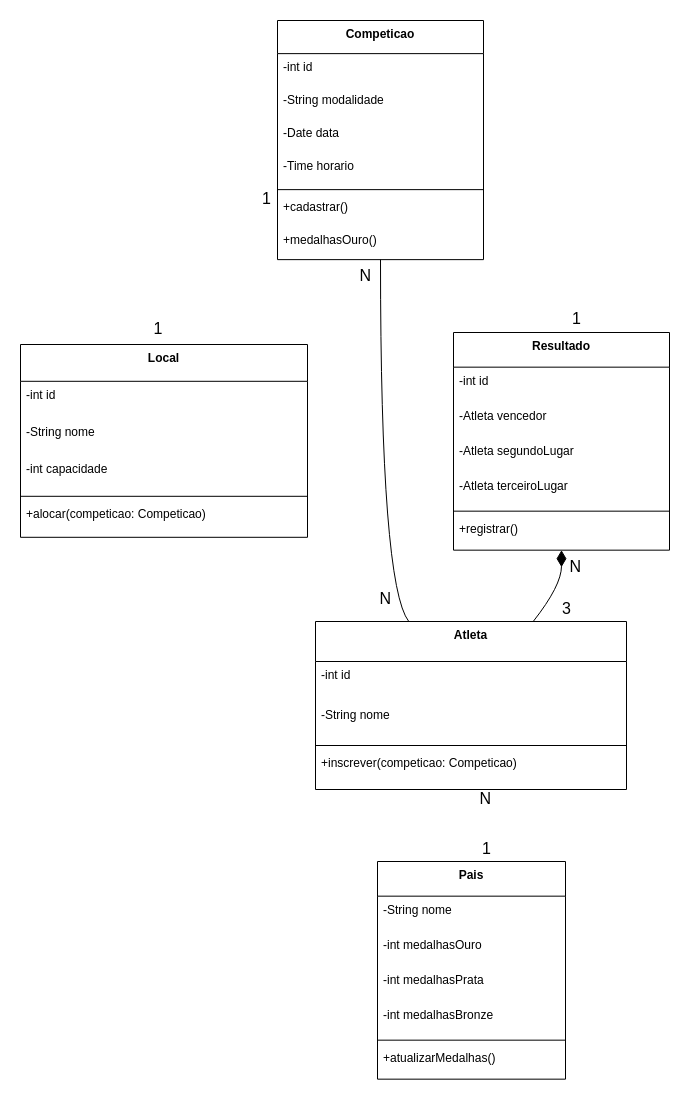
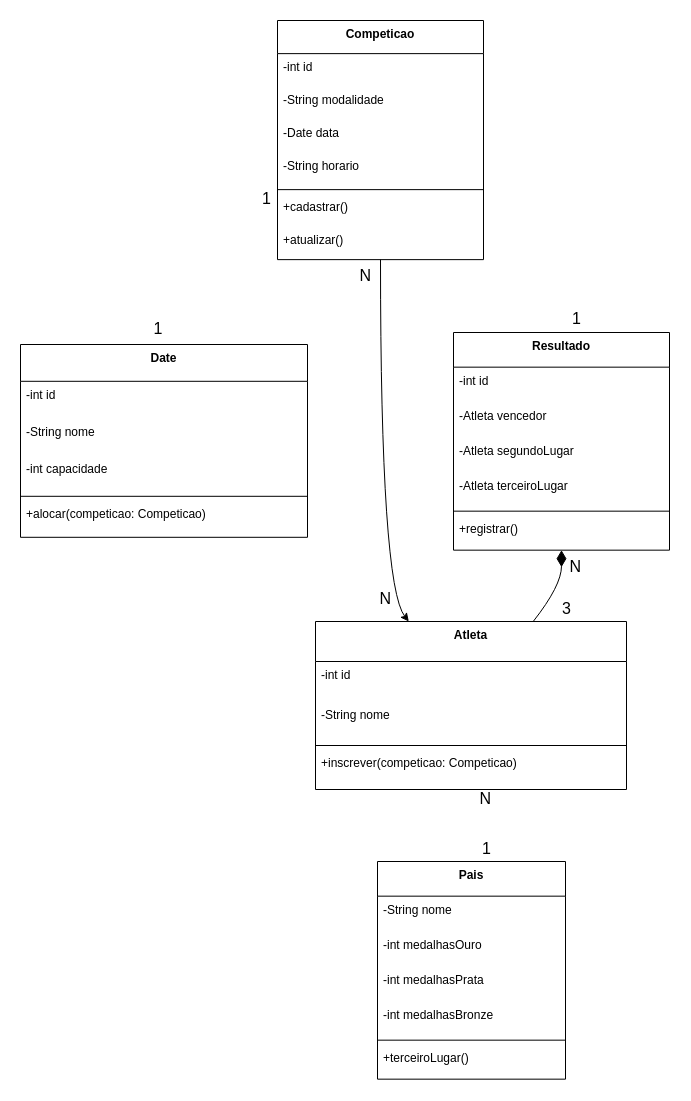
(322, 166) -> (329, 166)
(332, 240) -> (320, 240)
(164, 358) -> (164, 358)
(390, 539) -> (389, 537)
(446, 1058) -> (435, 1058)
